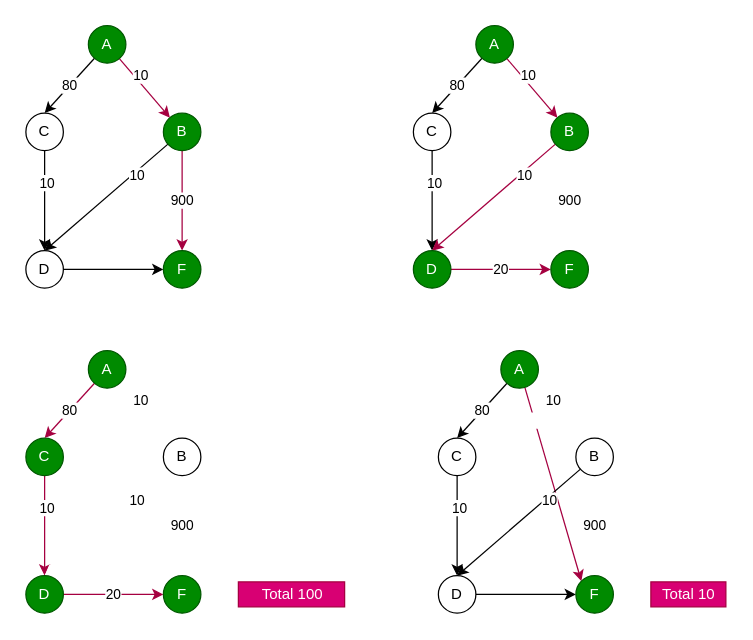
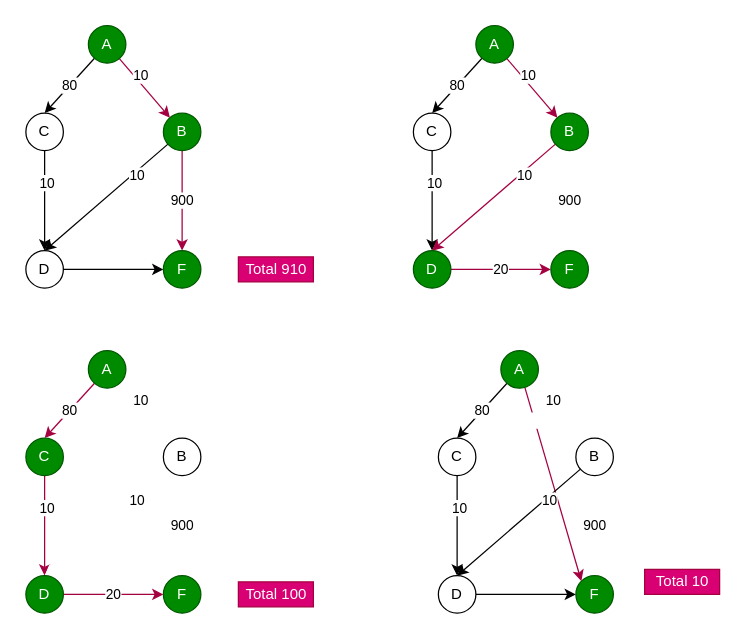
none -> (276, 269)
(291, 594) -> (276, 594)
(688, 594) -> (682, 582)
